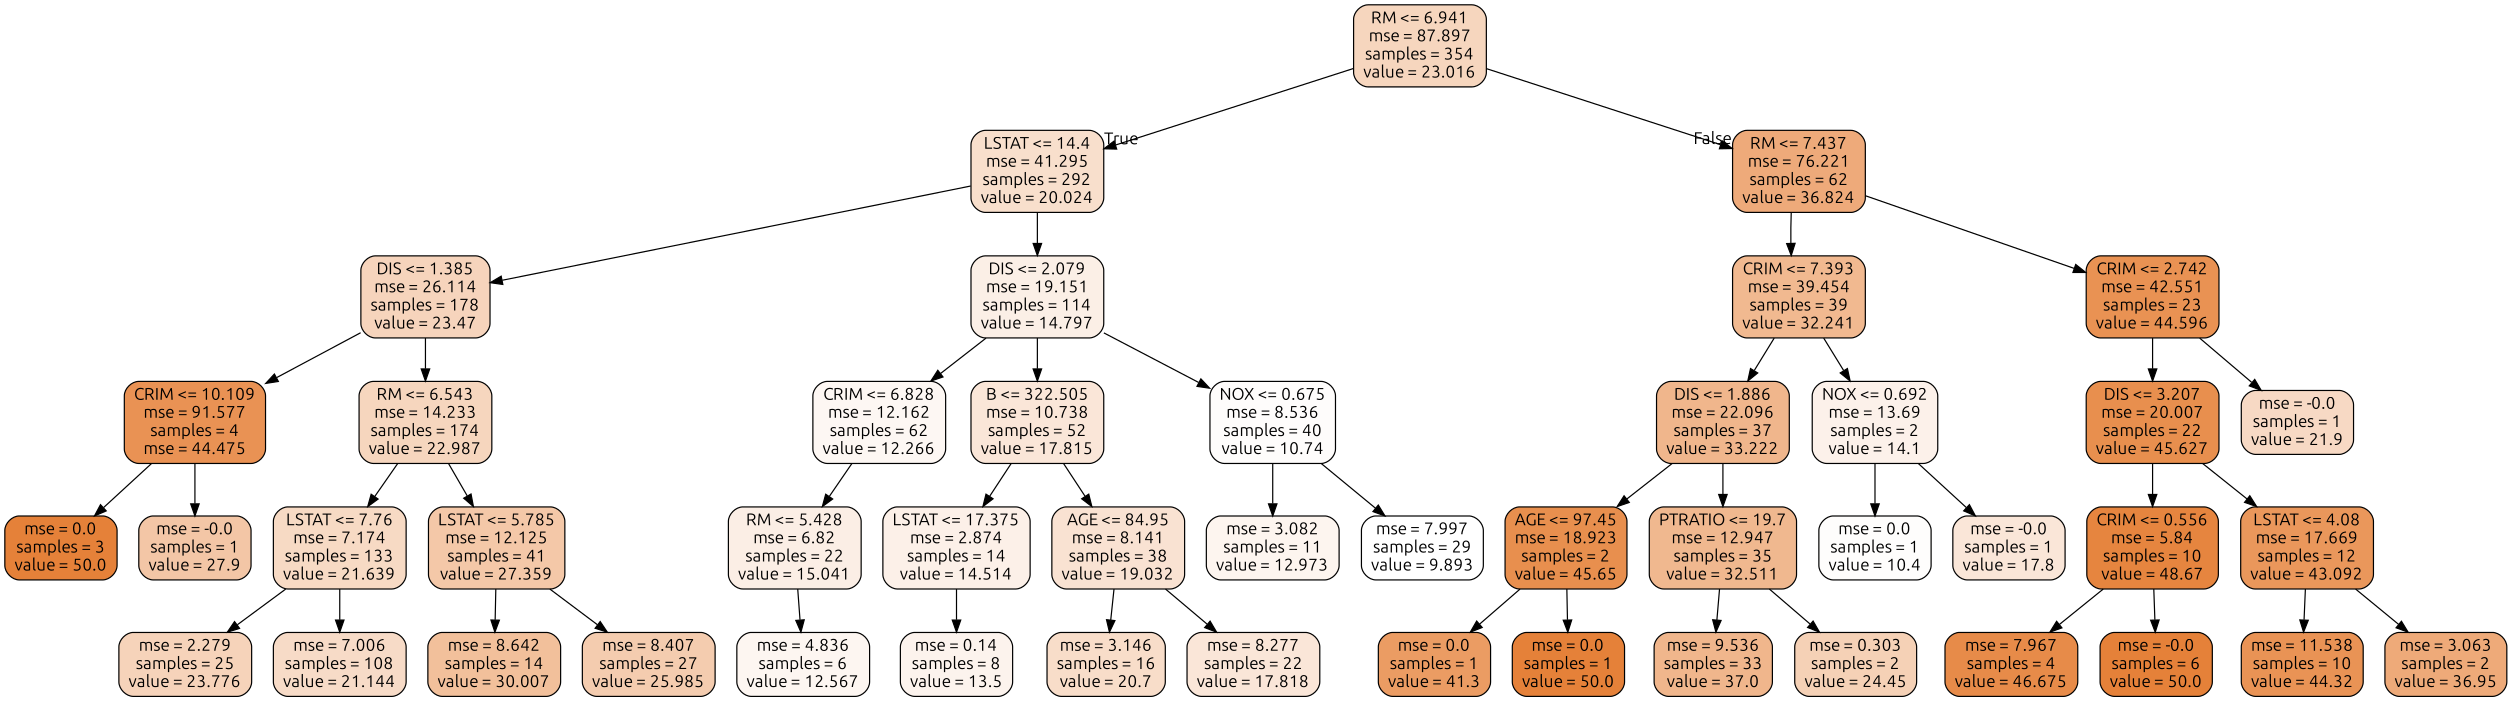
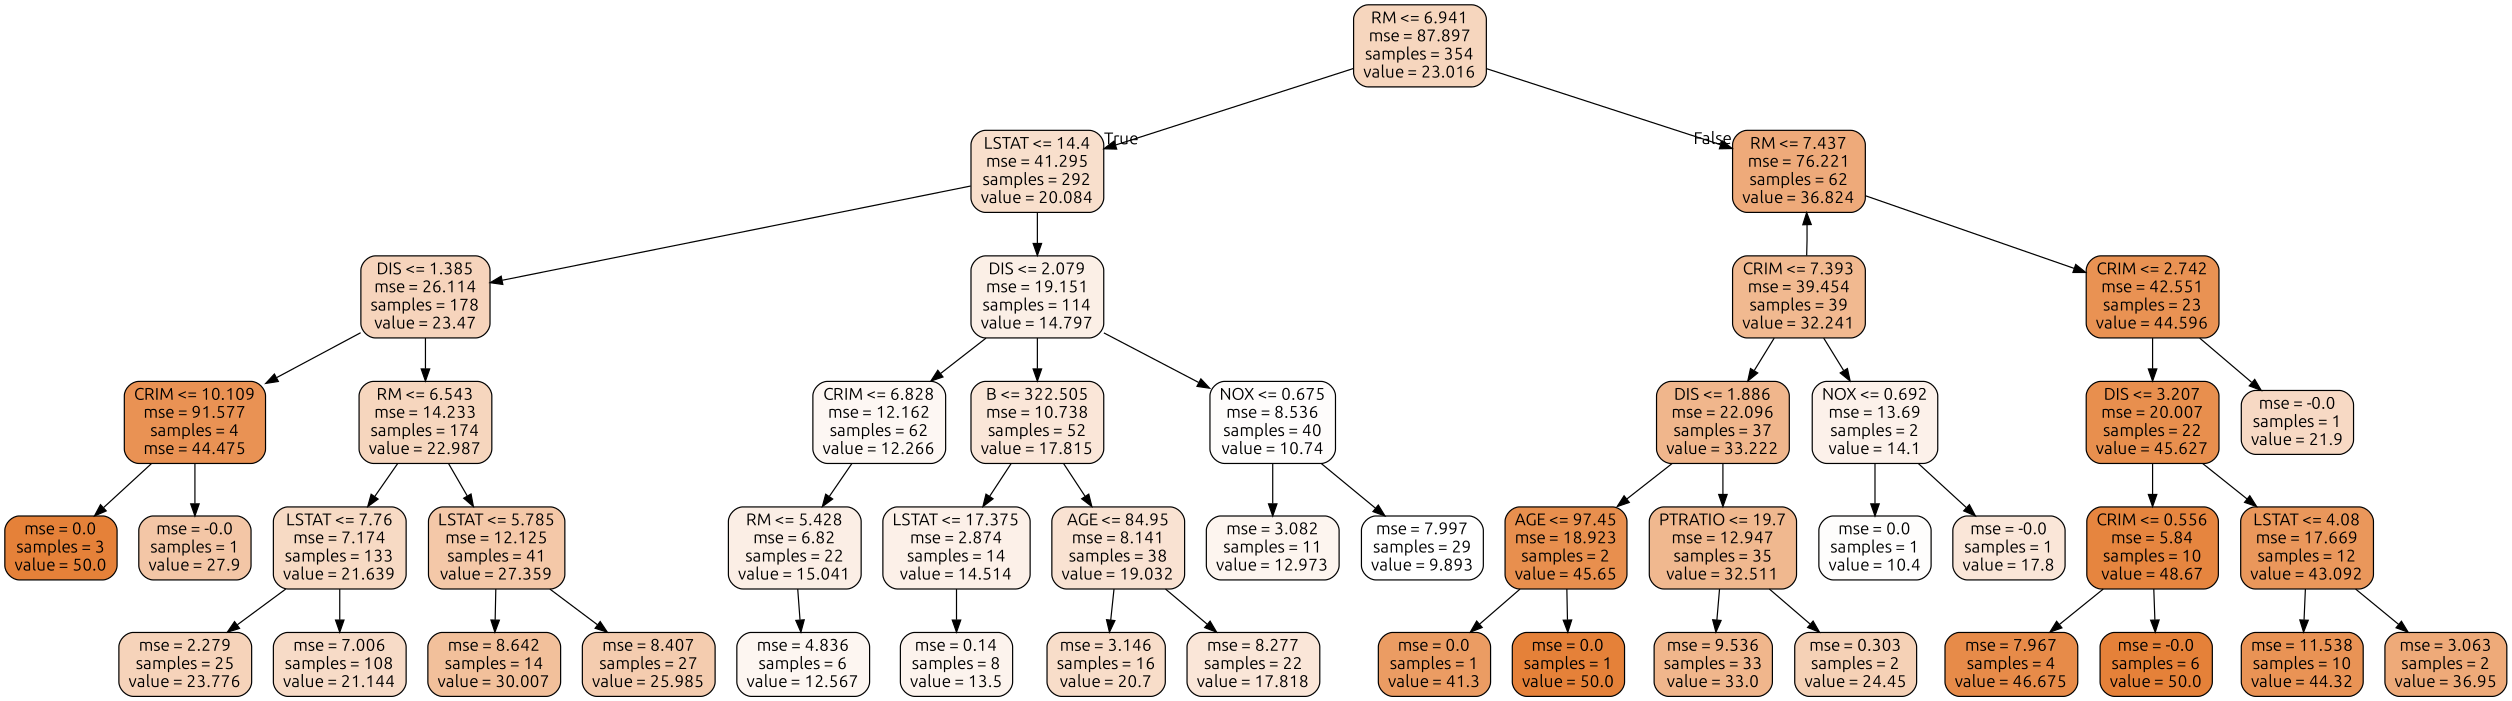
(1037, 171) -> (1037, 171)
(1791, 228) -> (1807, 240)
(1713, 664) -> (1713, 664)
